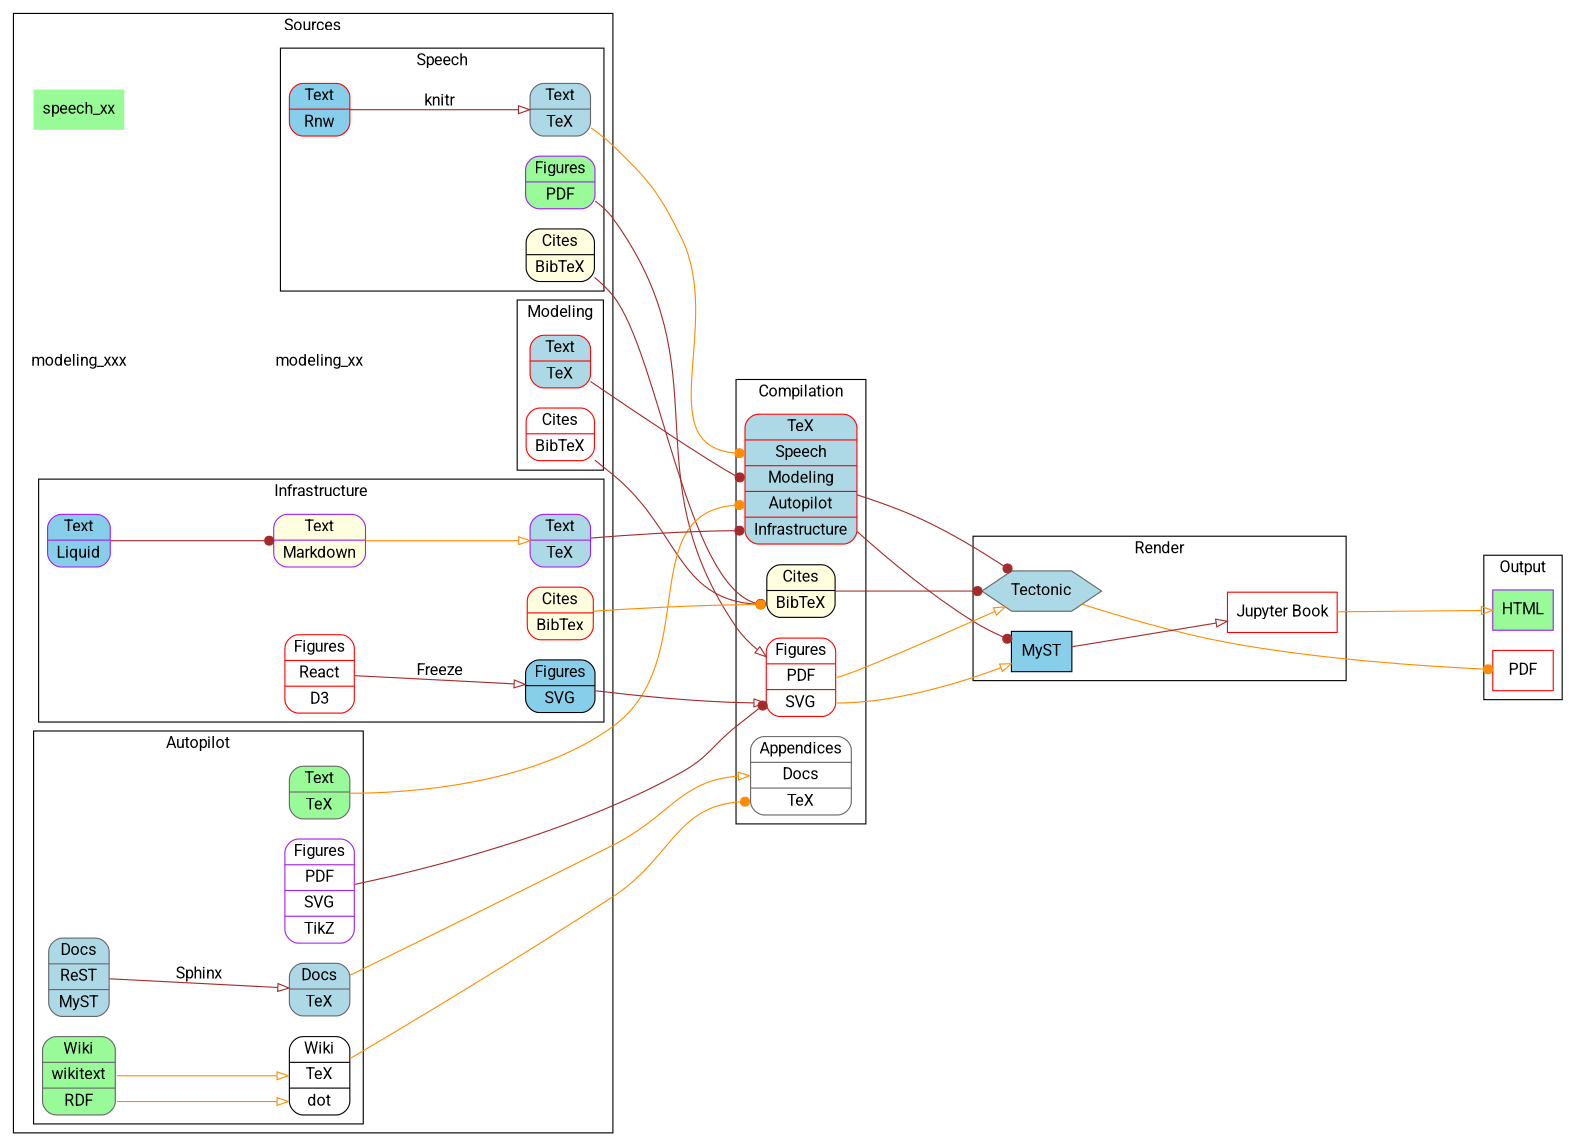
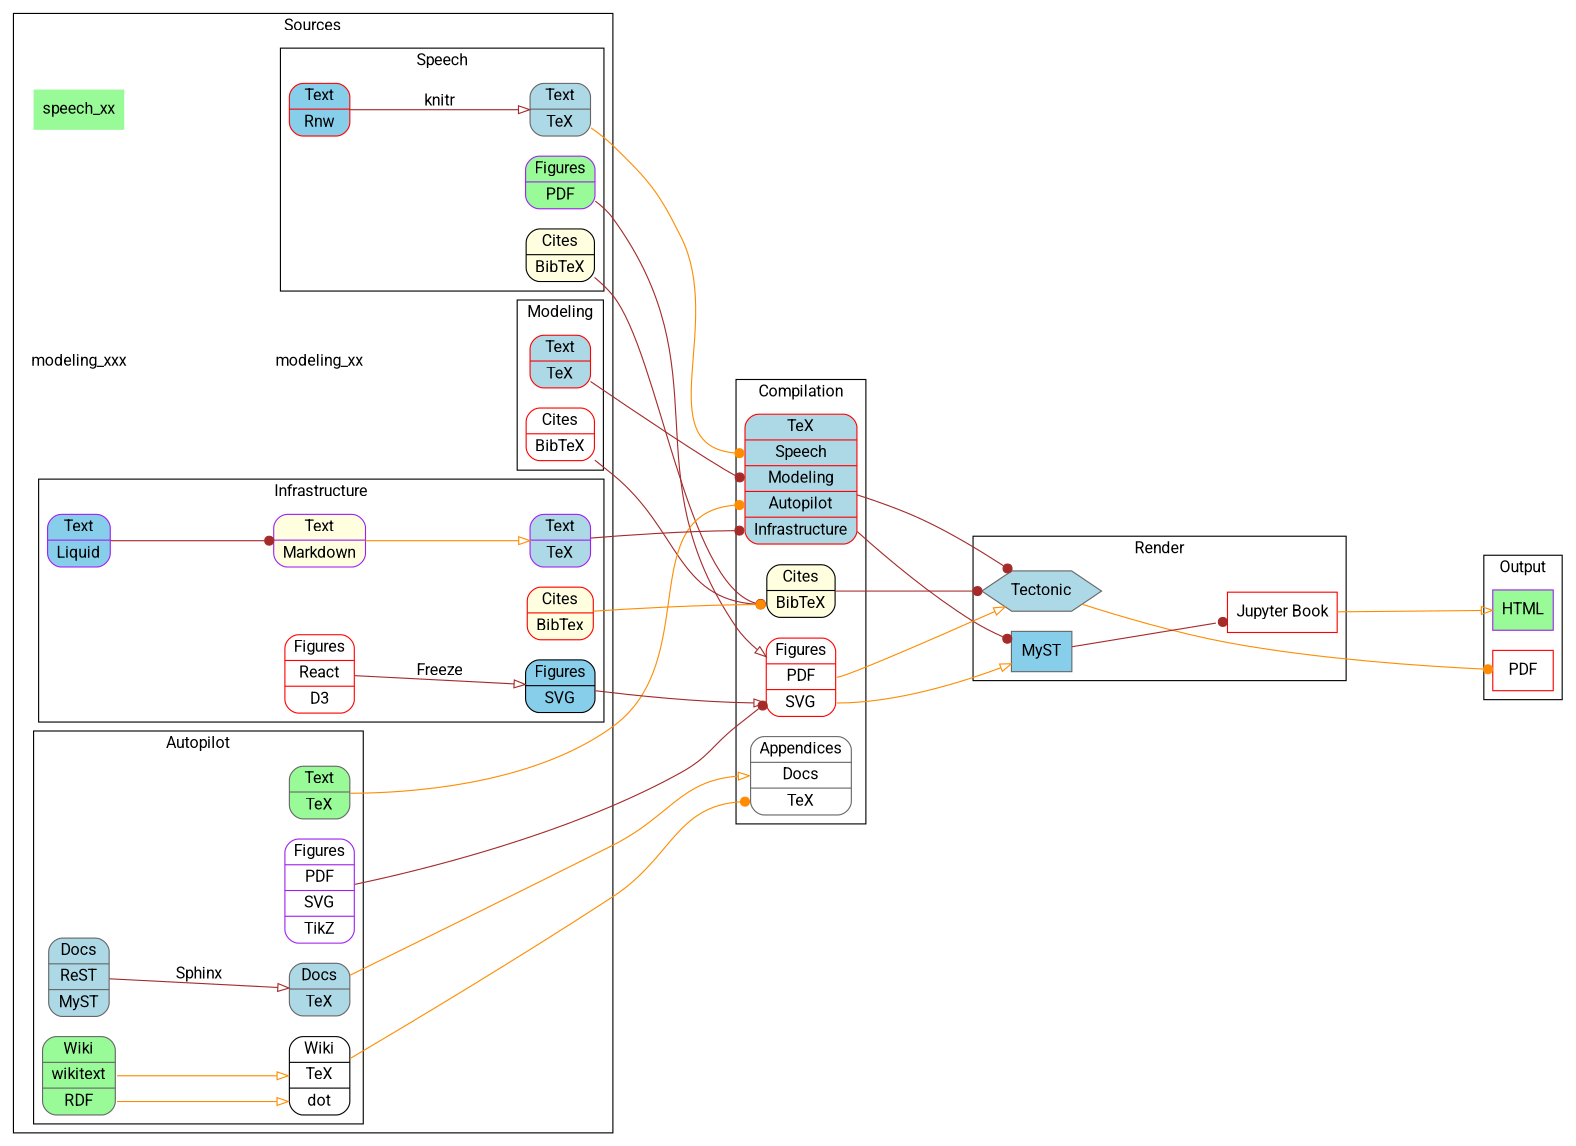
(1144, 635) -> (1144, 635)
(1042, 652) -> (1042, 652)
